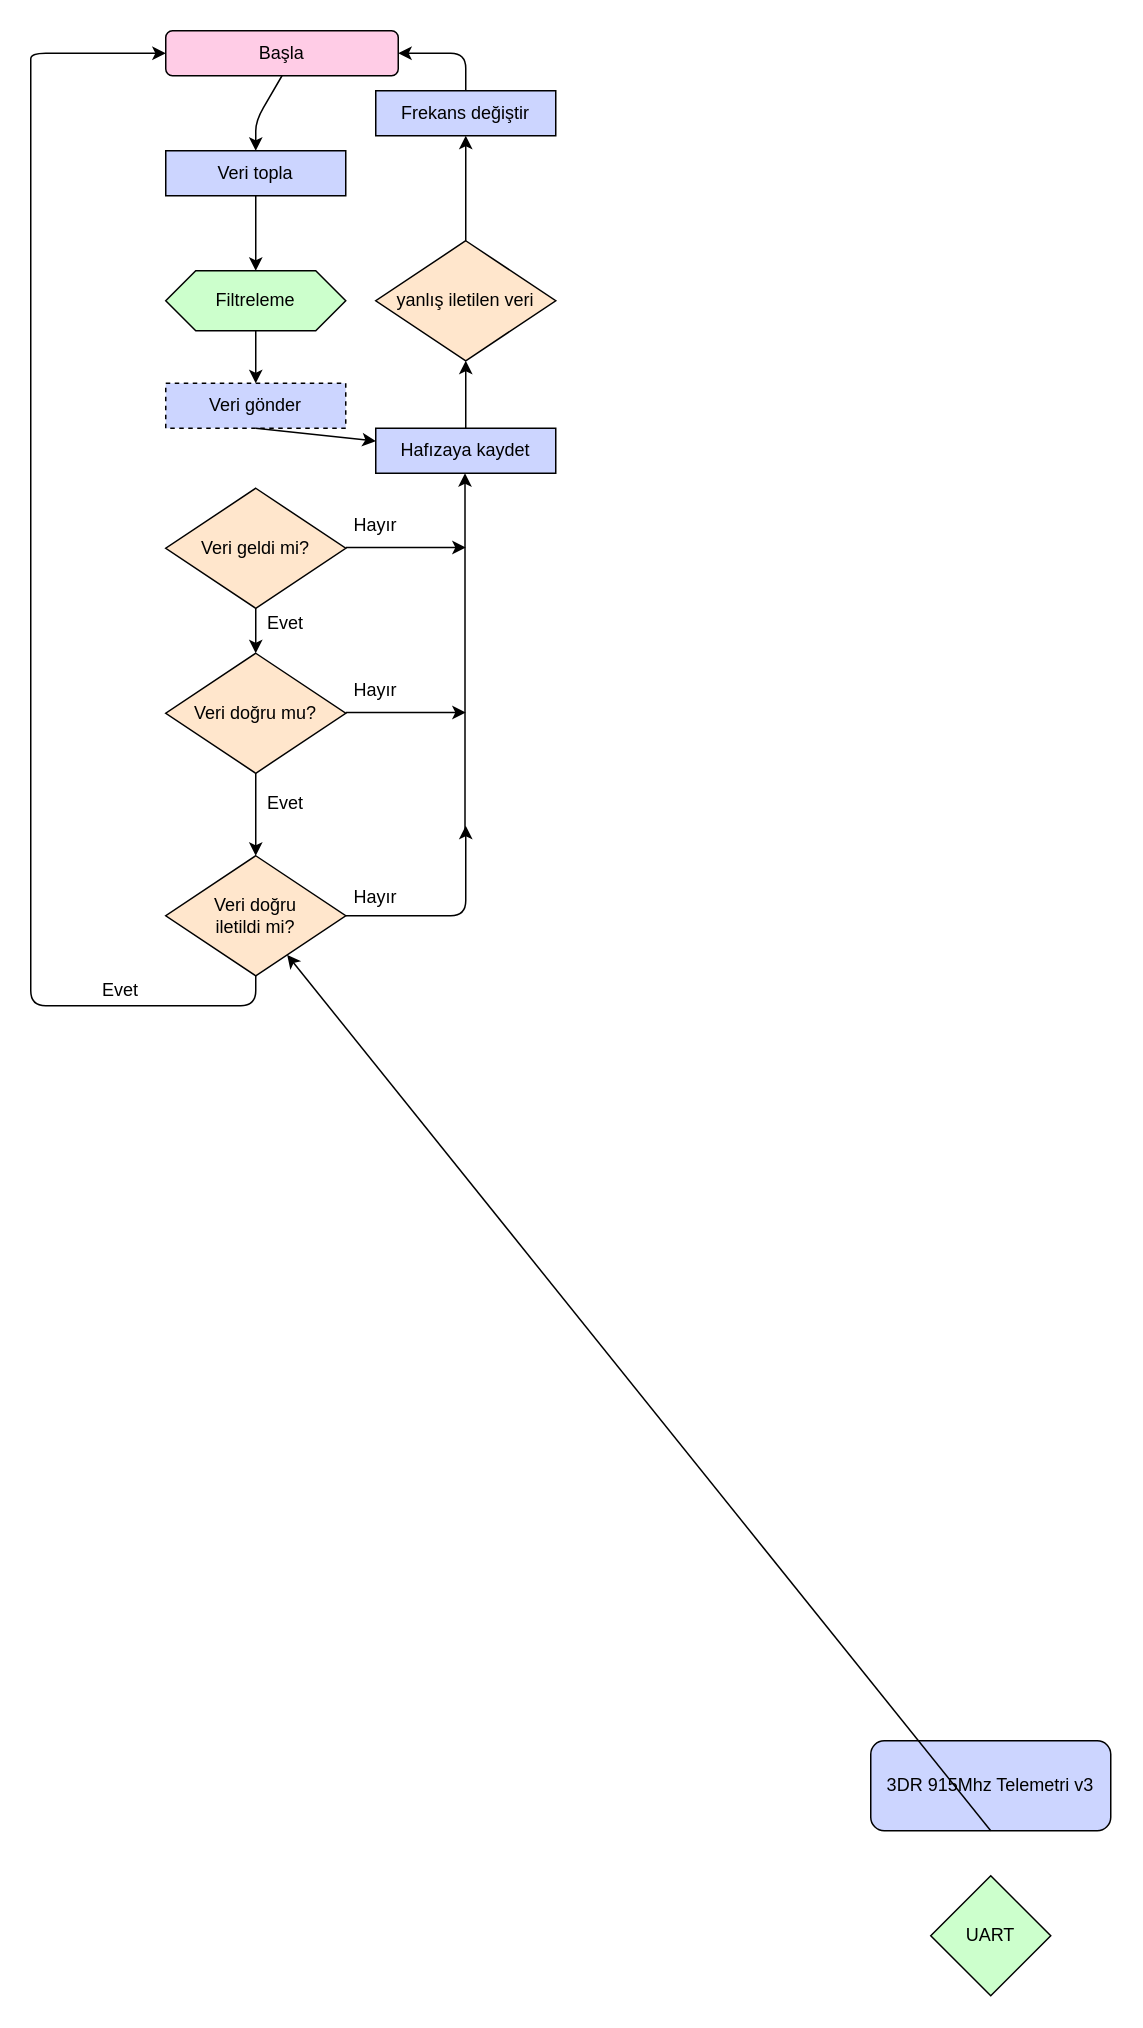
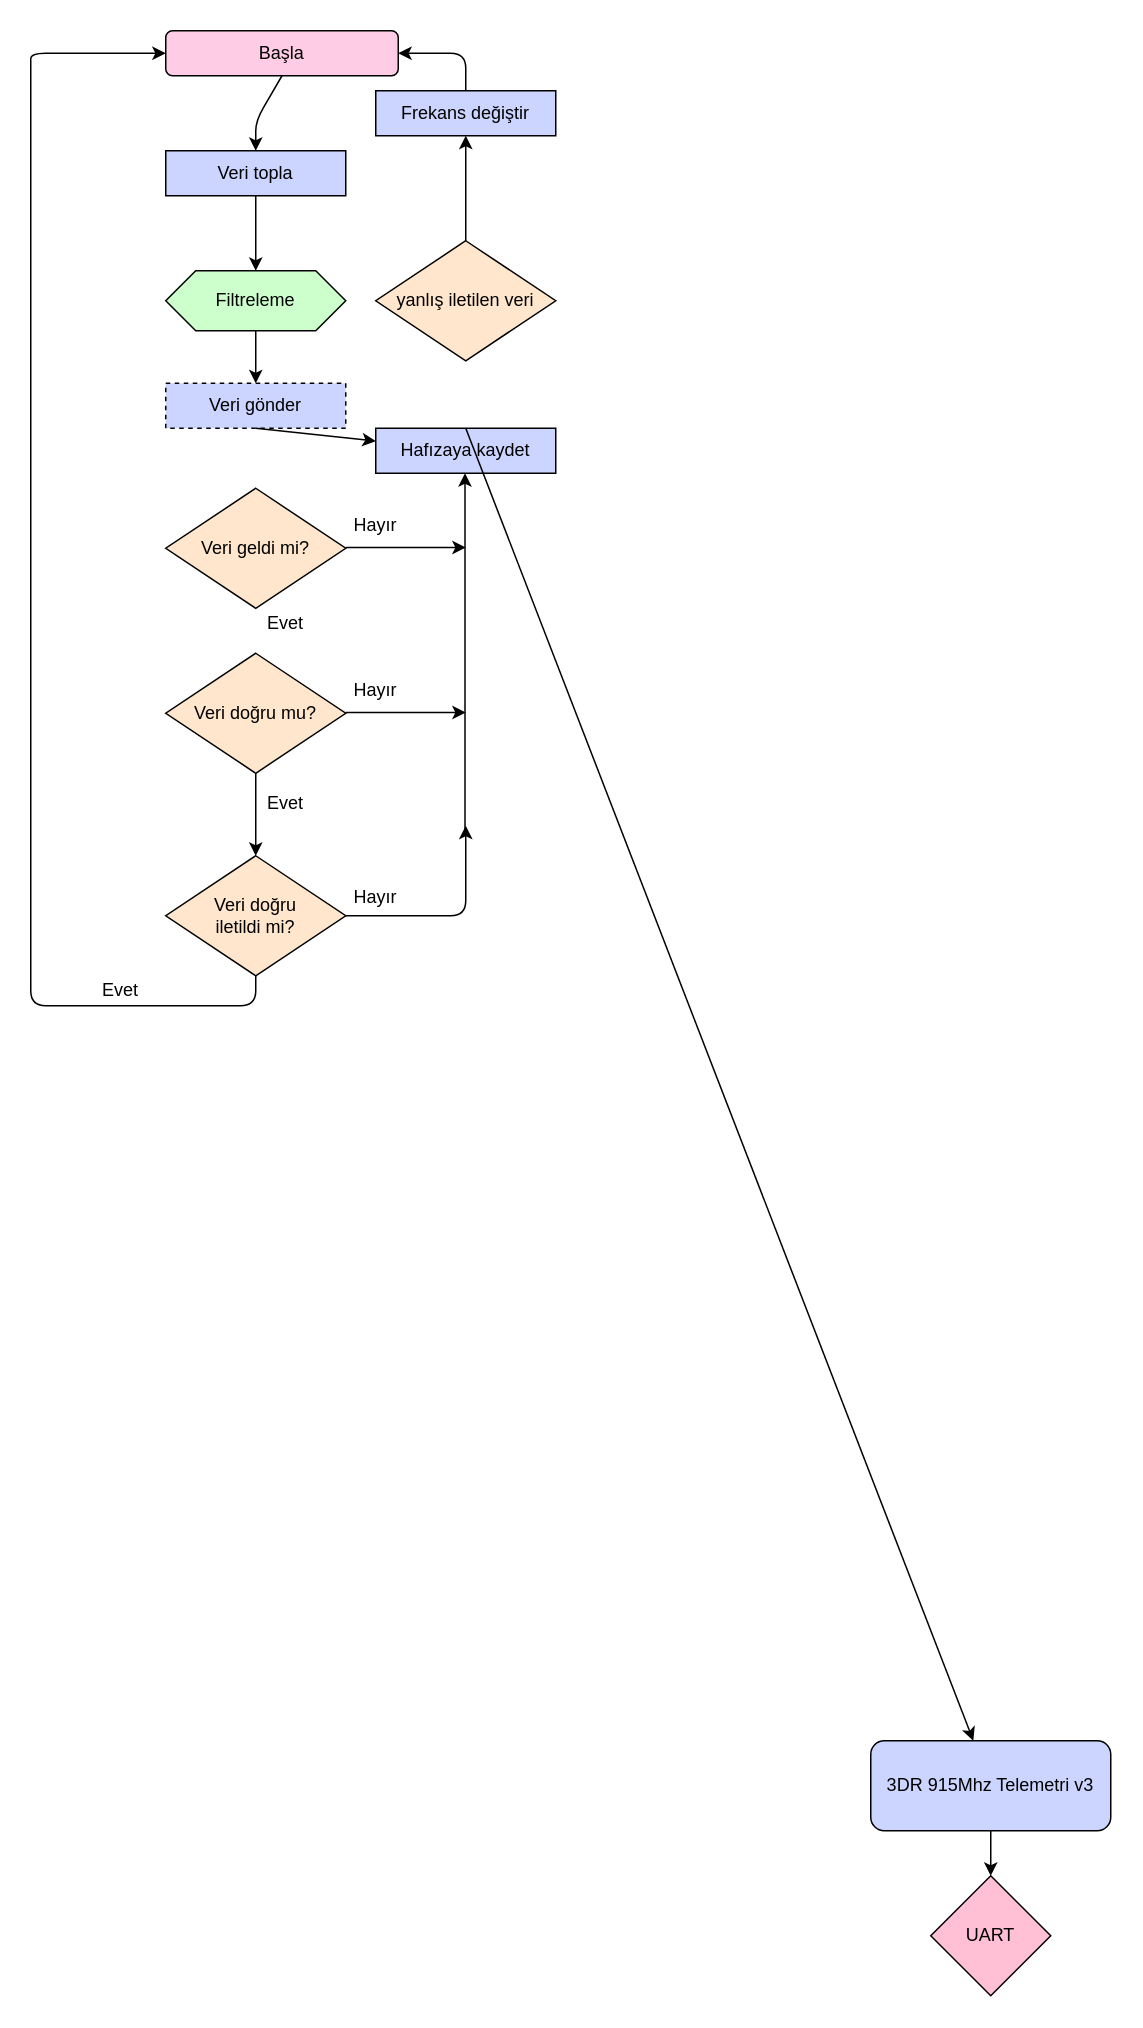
(466, 400) -> (718, 1080)
(256, 625) -> none
(642, 1397) -> (991, 1848)
(991, 1936) -> (991, 1936)
